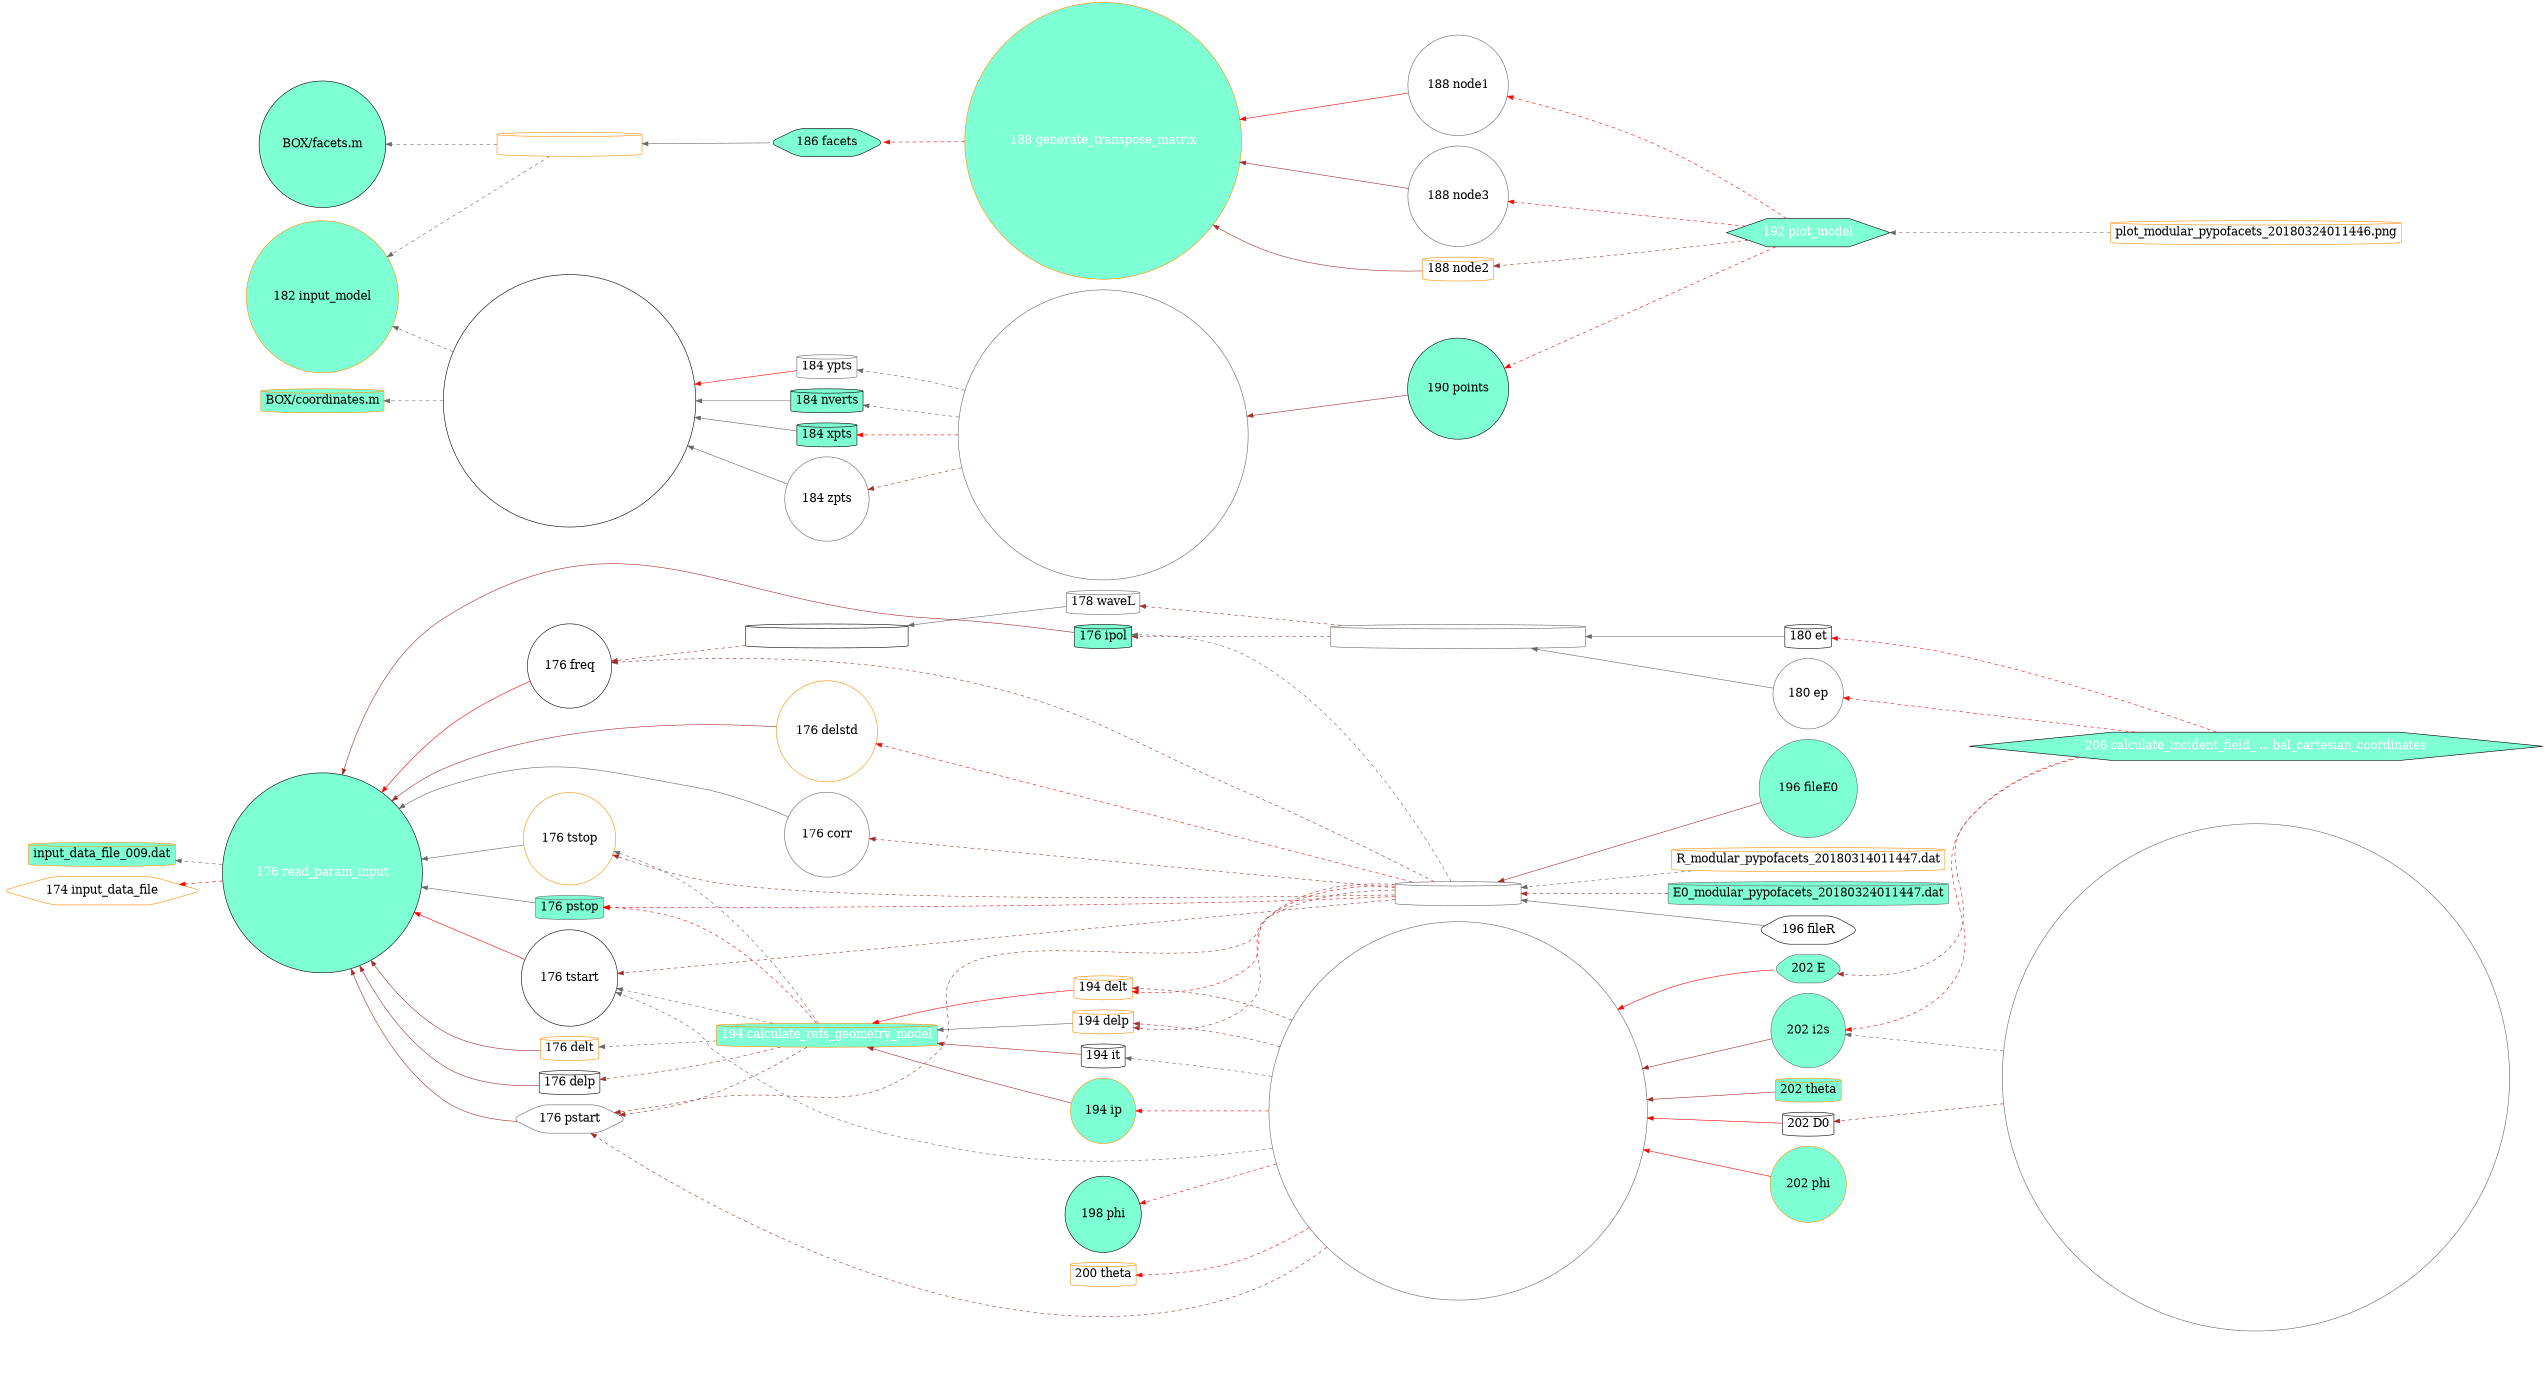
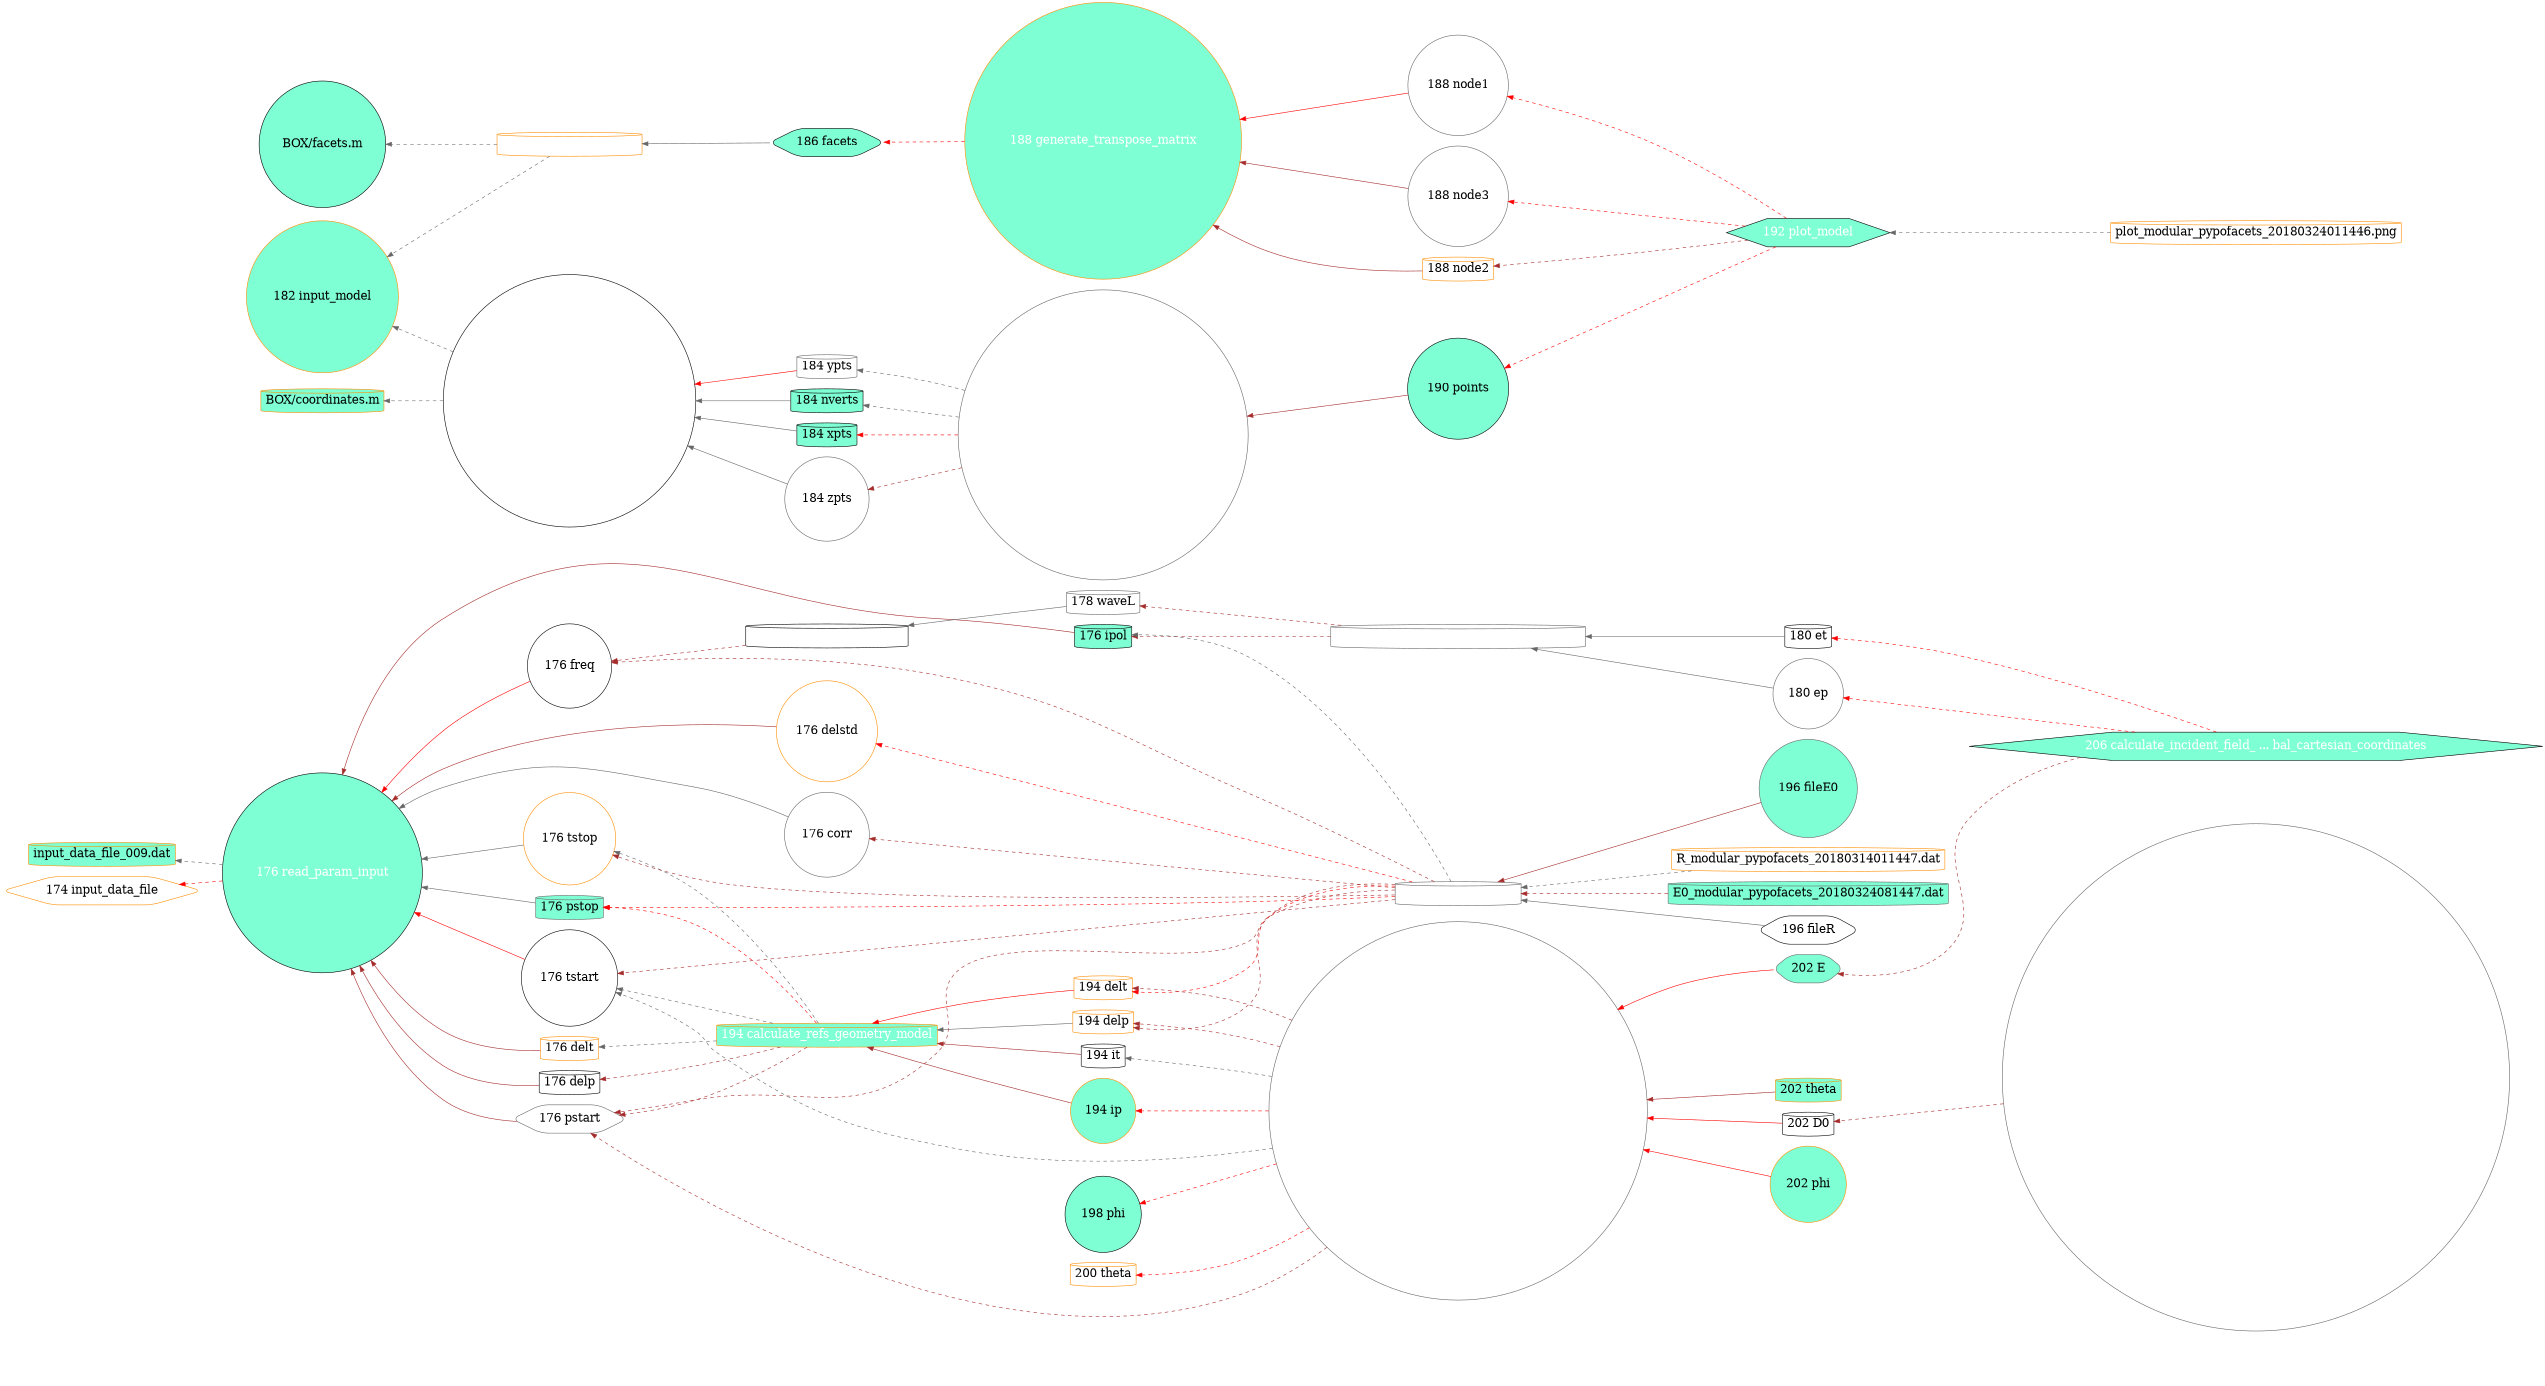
(1808, 894) -> (1808, 894)
(1808, 1031) -> none
